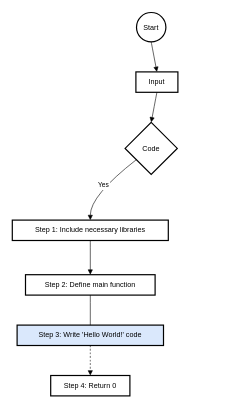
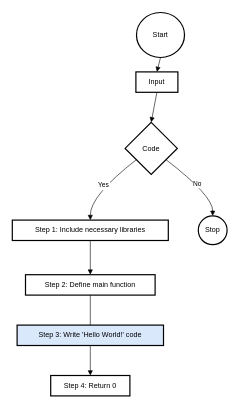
(151, 27) -> (161, 35)
none -> (192, 181)
none -> (213, 230)
(90, 358) -> (90, 358)
